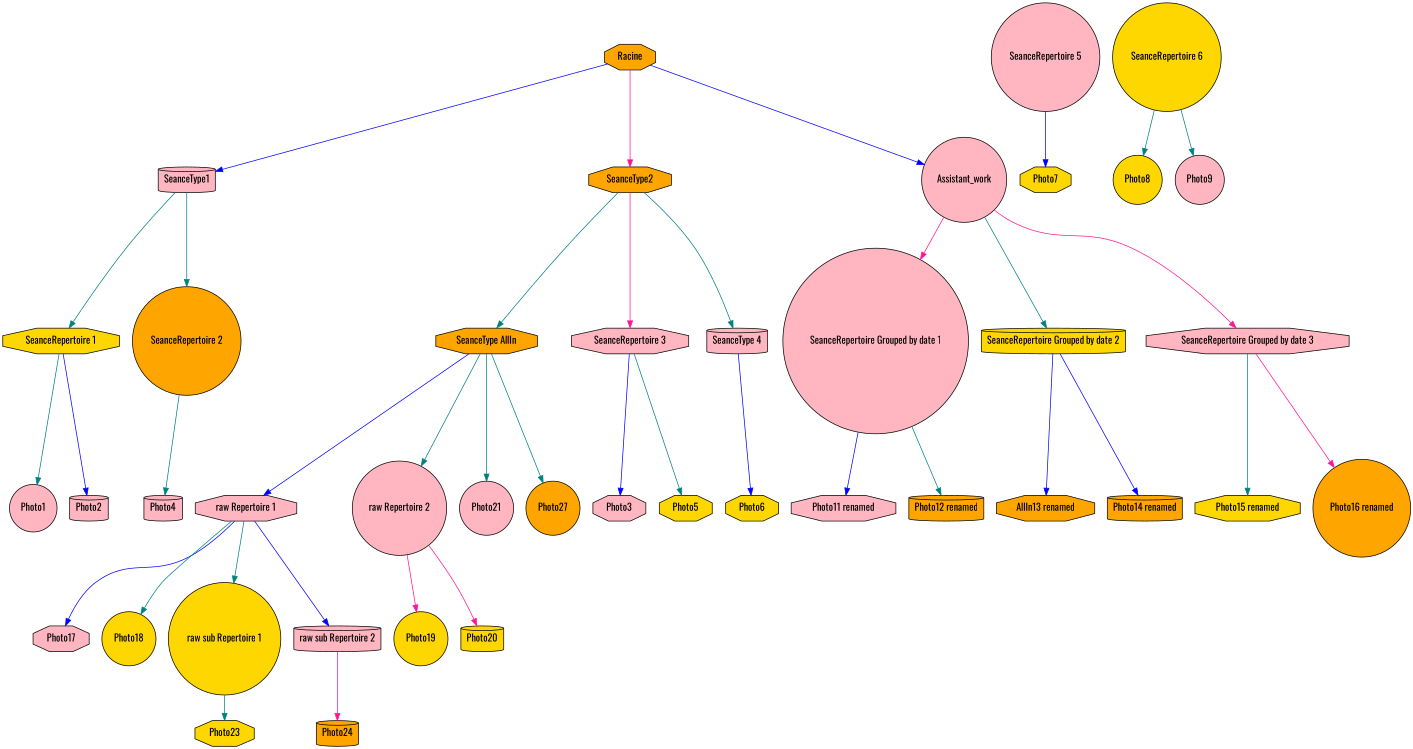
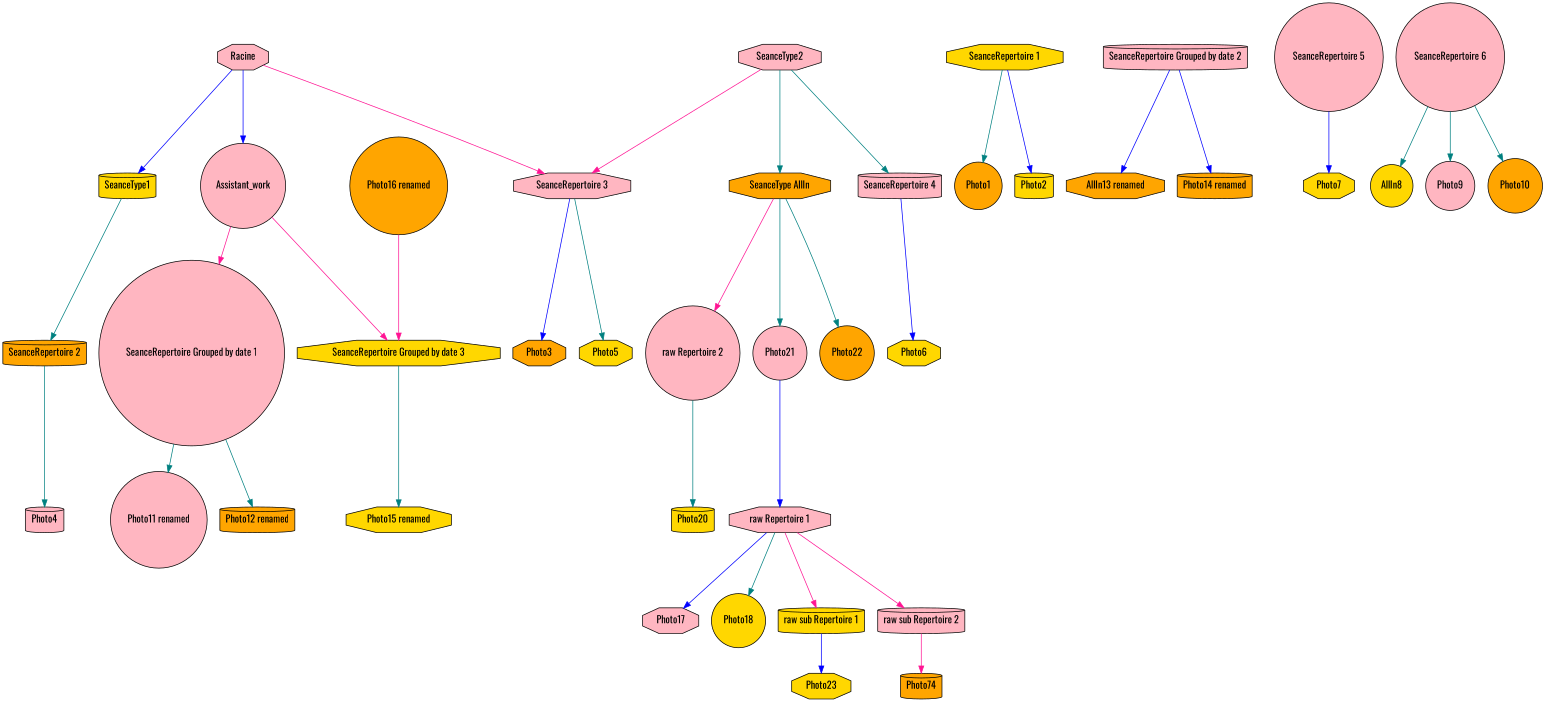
(630, 57) -> (243, 57)
(1167, 57) -> (1450, 57)
(630, 115) -> (401, 117)
(187, 180) -> (127, 186)
(630, 180) -> (780, 57)
(1138, 180) -> (1392, 186)
none -> (1515, 186)
(121, 255) -> none
(1014, 270) -> none
(187, 341) -> (45, 353)
(737, 341) -> (900, 186)
(1053, 341) -> (1175, 57)
(1248, 341) -> (399, 353)
(452, 407) -> (746, 252)
(1293, 408) -> (399, 284)
(369, 422) -> (780, 440)
(853, 460) -> (172, 455)
(33, 508) -> (978, 186)
(89, 508) -> (1034, 186)
(553, 508) -> (847, 353)
(619, 508) -> (539, 353)
(844, 508) -> (159, 520)
(239, 549) -> (799, 567)
(290, 570) -> (848, 568)
(453, 581) -> (693, 450)
(225, 639) -> (821, 621)
(421, 639) -> none
(225, 704) -> (821, 650)
(337, 733) -> (921, 686)
